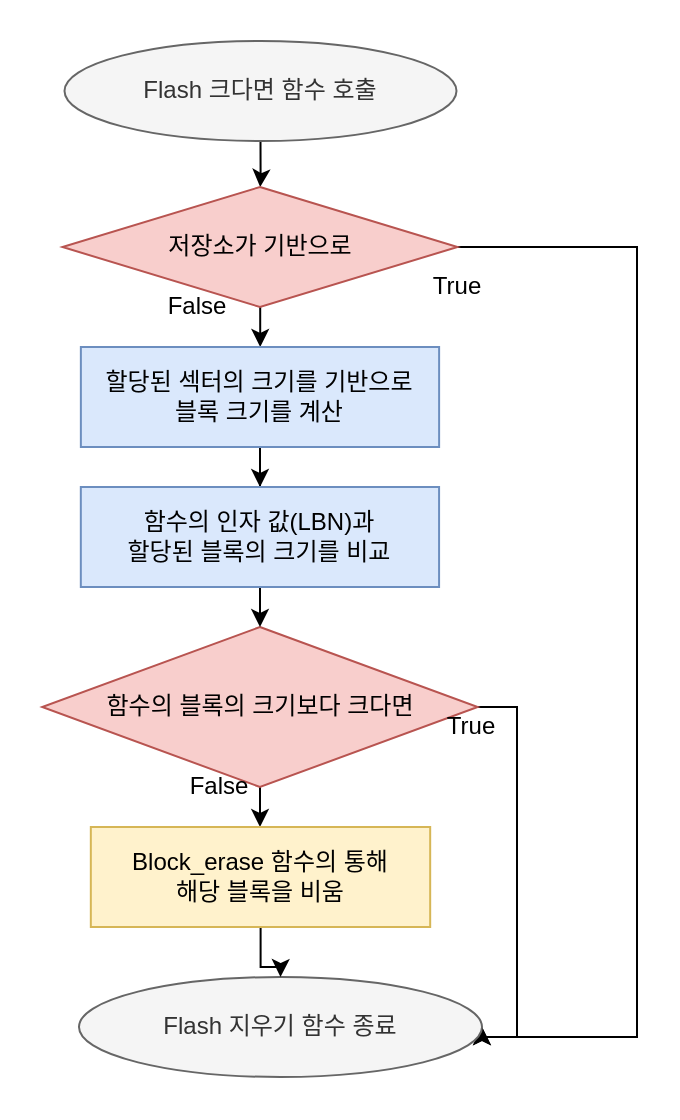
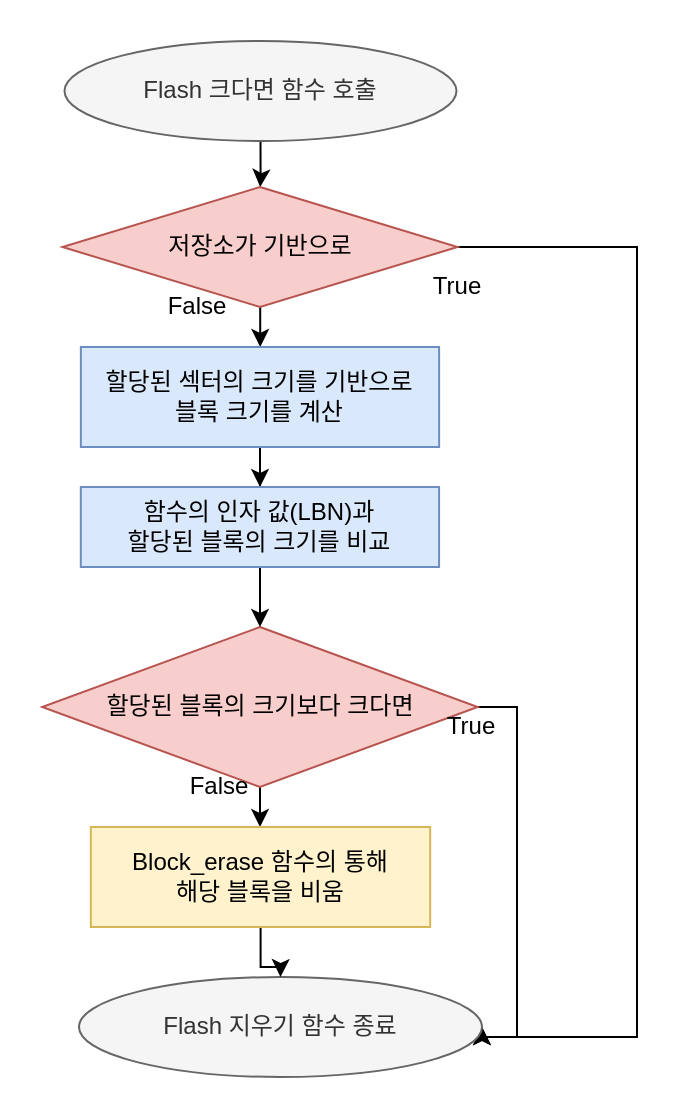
(260, 537) -> (260, 527)
(261, 707) -> (261, 707)
